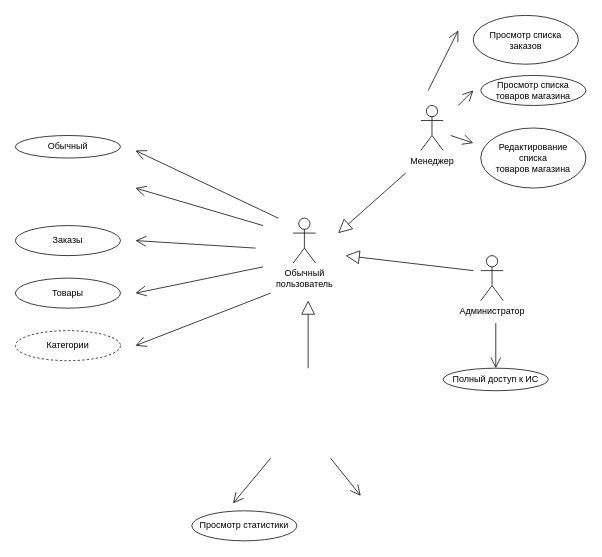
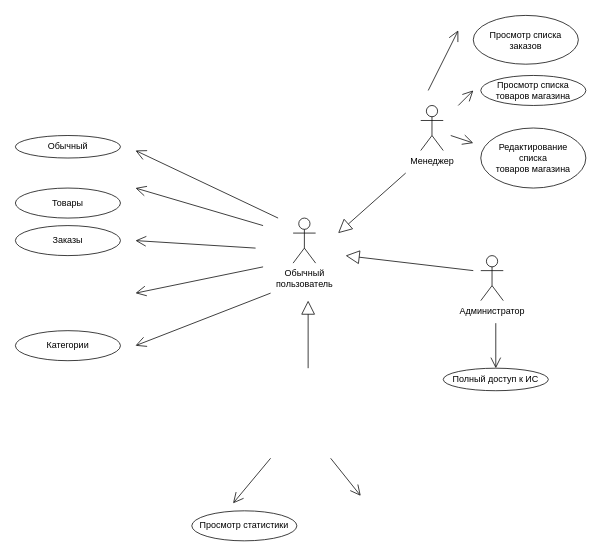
(68, 293) -> (68, 203)
(68, 345) -> (68, 345)
